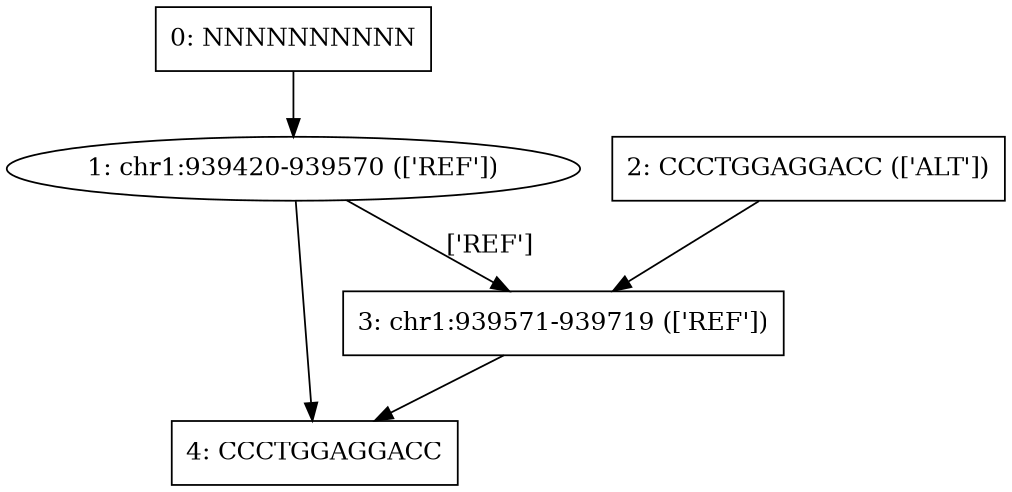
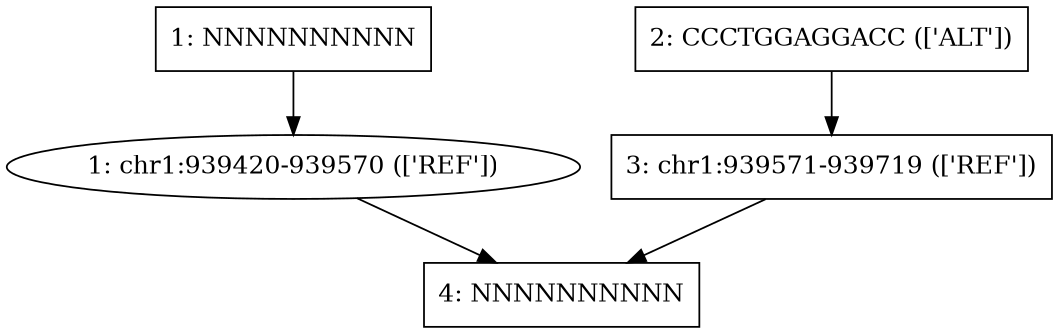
(293, 39) -> (293, 39)
(420, 241) -> none
(315, 453) -> (562, 295)
